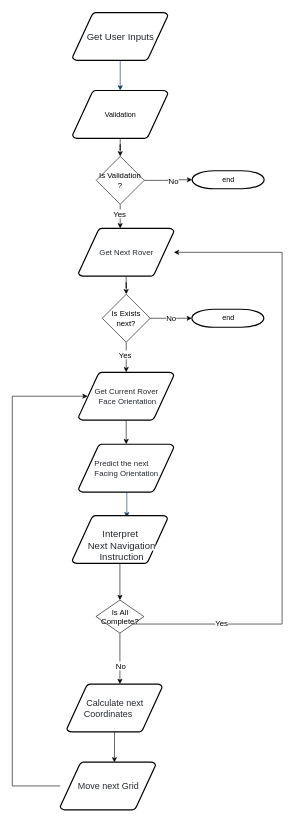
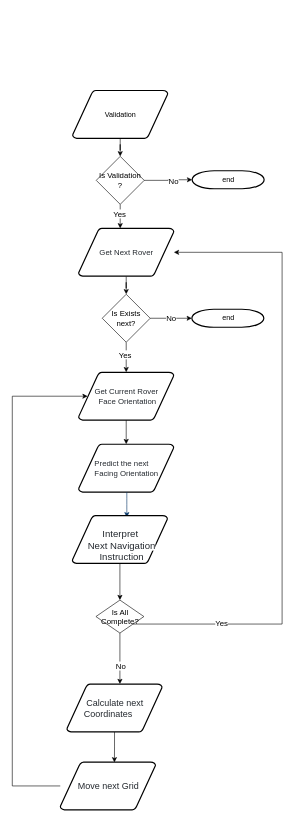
(120, 36) -> none
(120, 84) -> none
